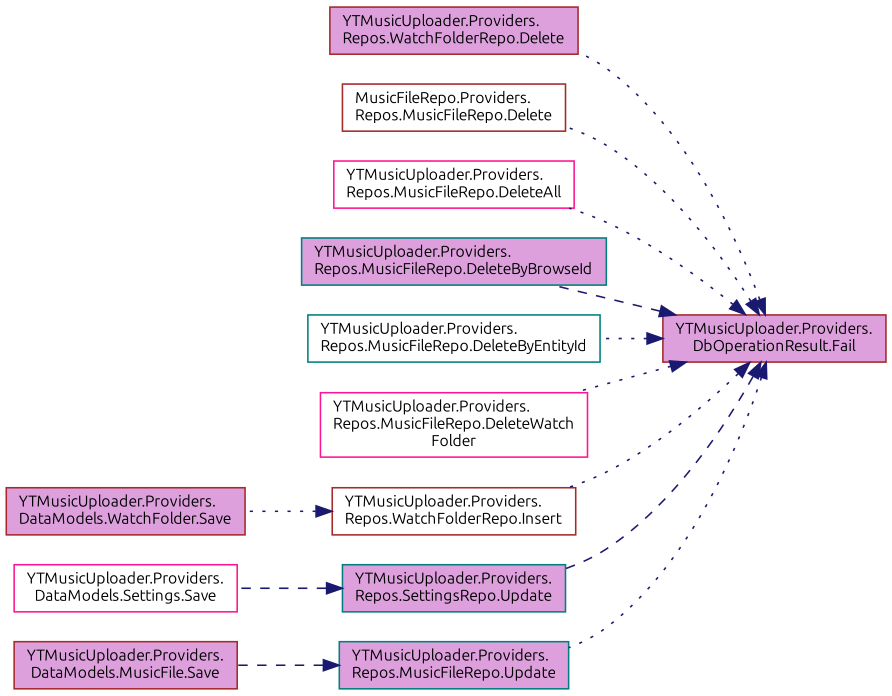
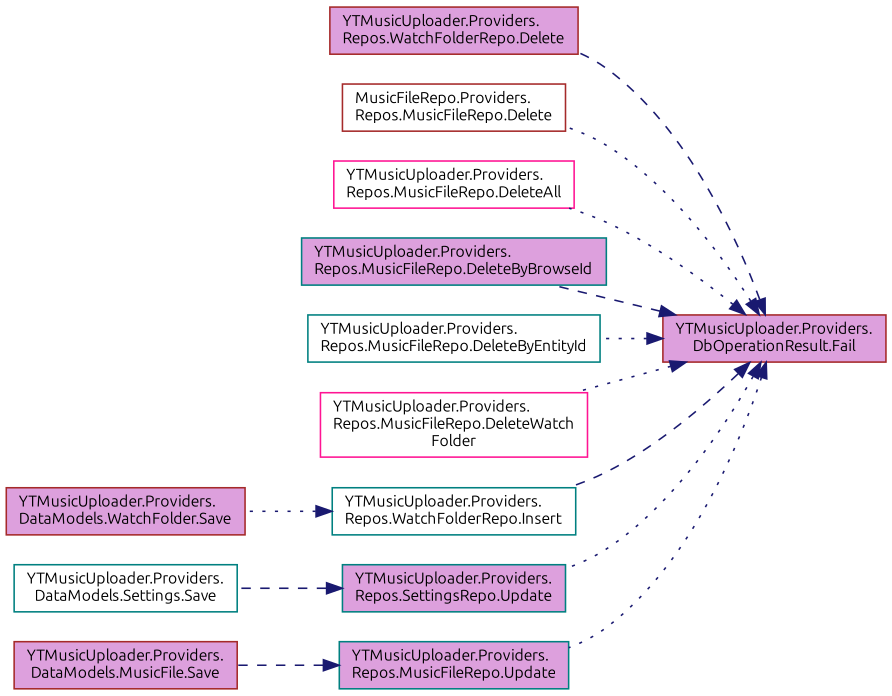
(690, 160) -> (690, 160)
(659, 440) -> (659, 440)
(675, 488) -> (675, 488)
(454, 511) -> (454, 511)
(126, 588) -> (126, 588)
